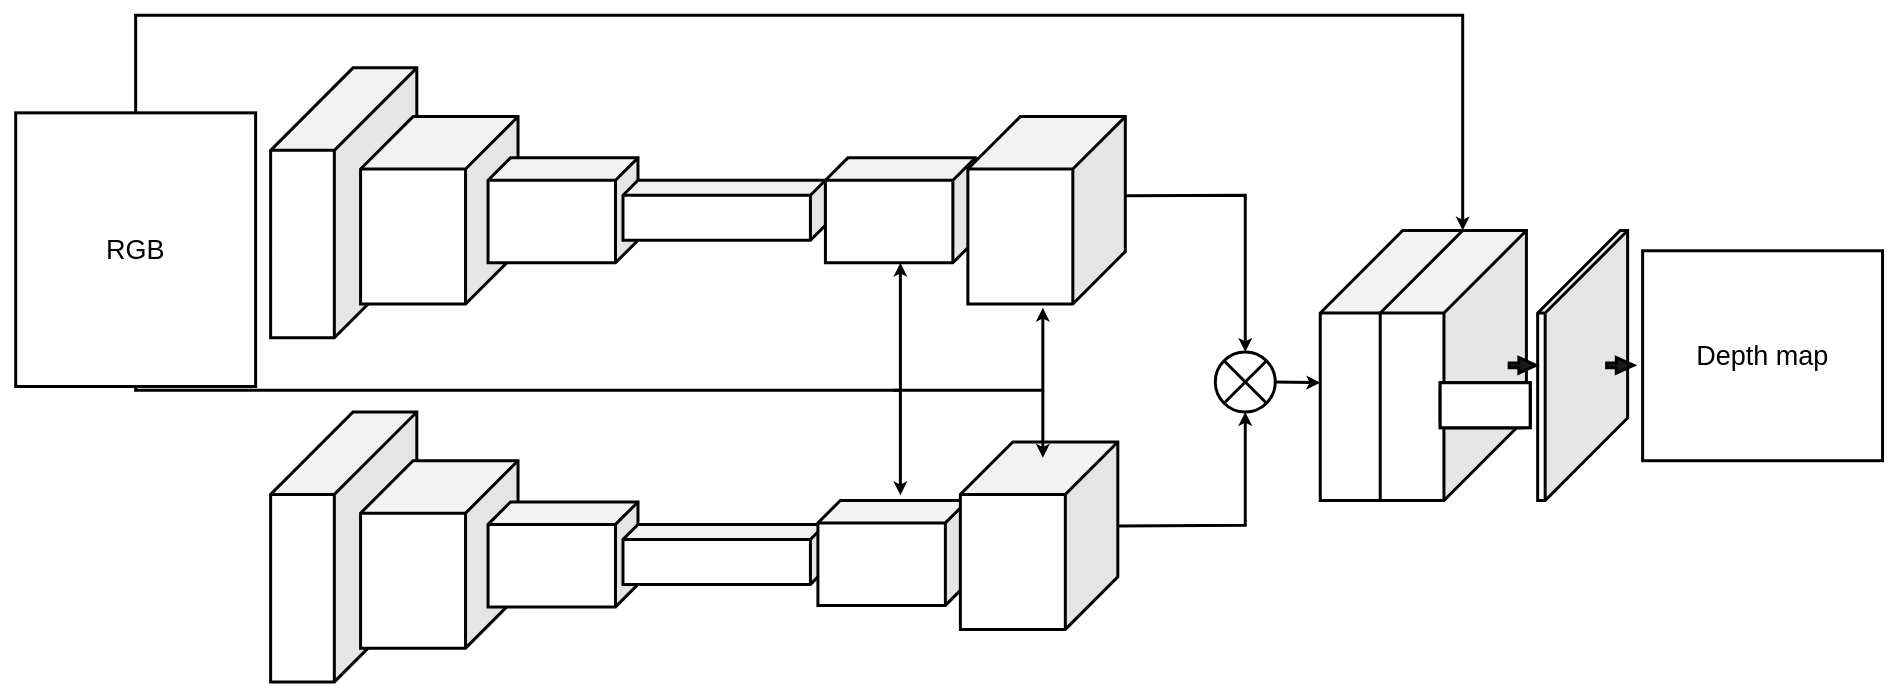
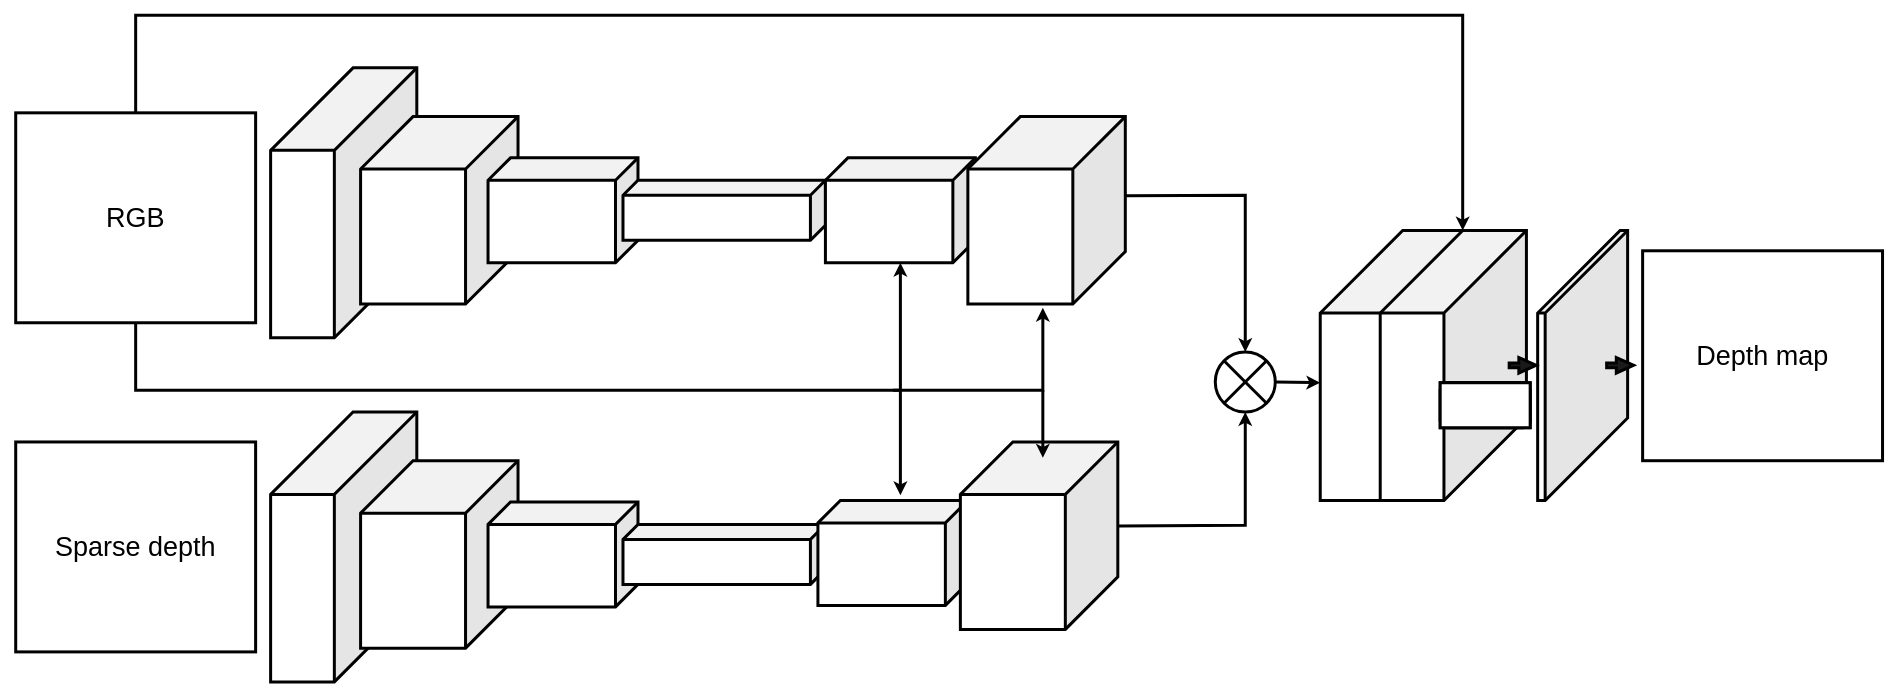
(135, 250) -> (135, 218)
none -> (135, 547)
